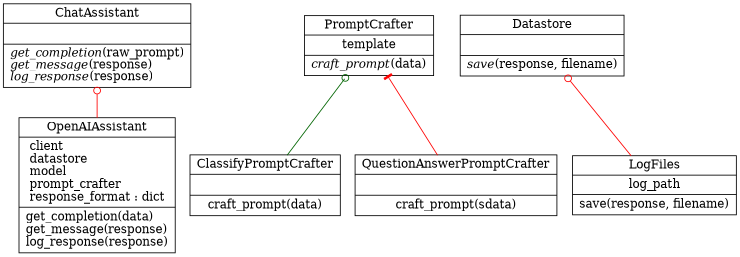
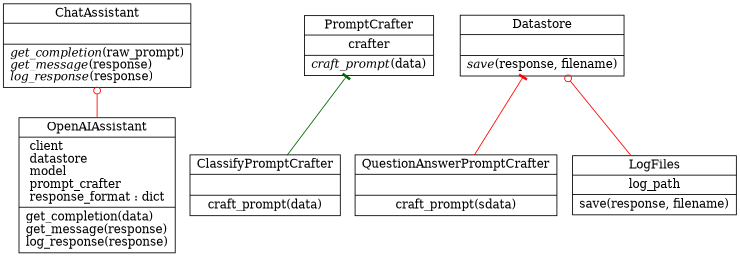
(369, 45) -> (369, 45)
(316, 117) -> (316, 117)
(413, 117) -> (498, 117)
